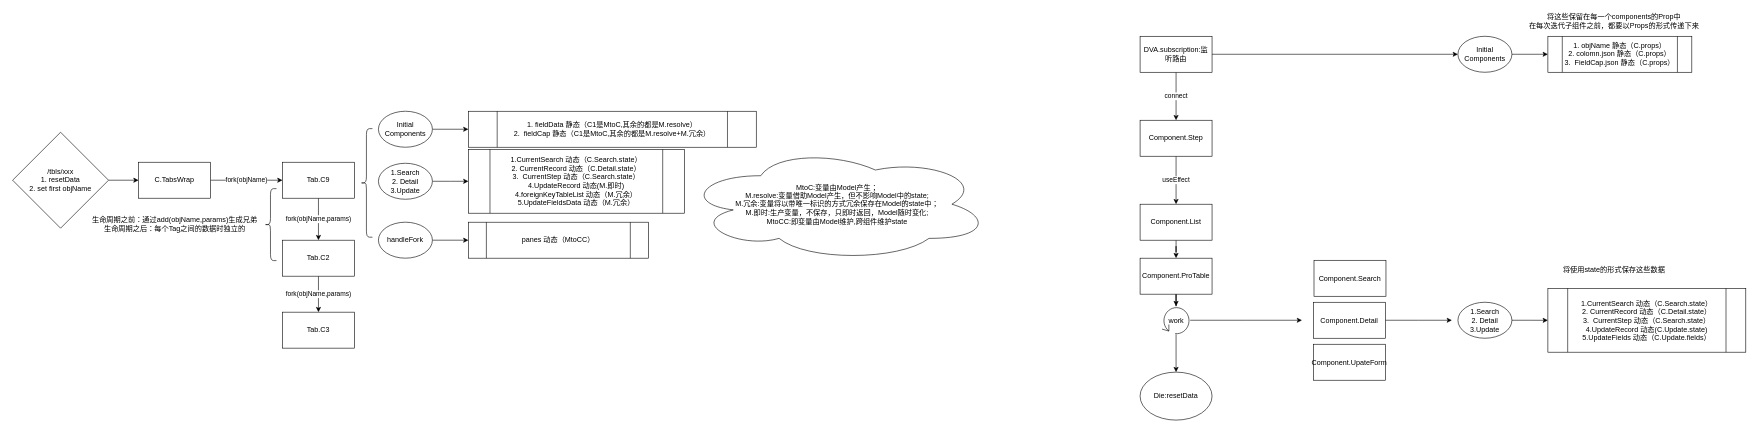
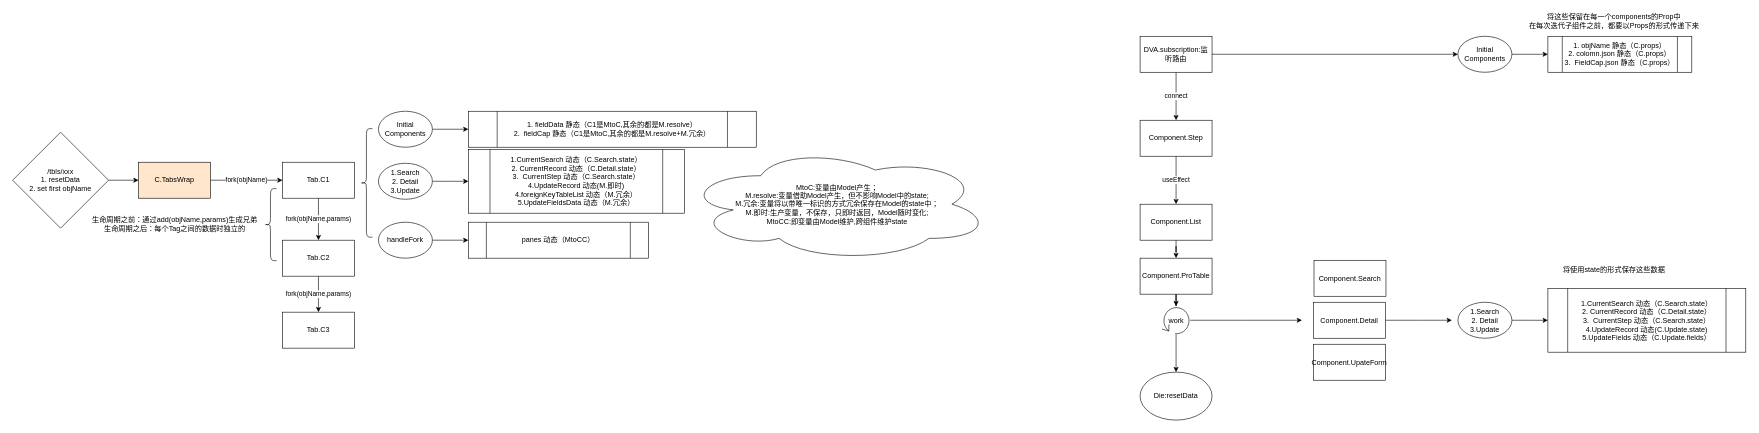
(174, 180) -> (174, 180)
(318, 180) -> (318, 180)
